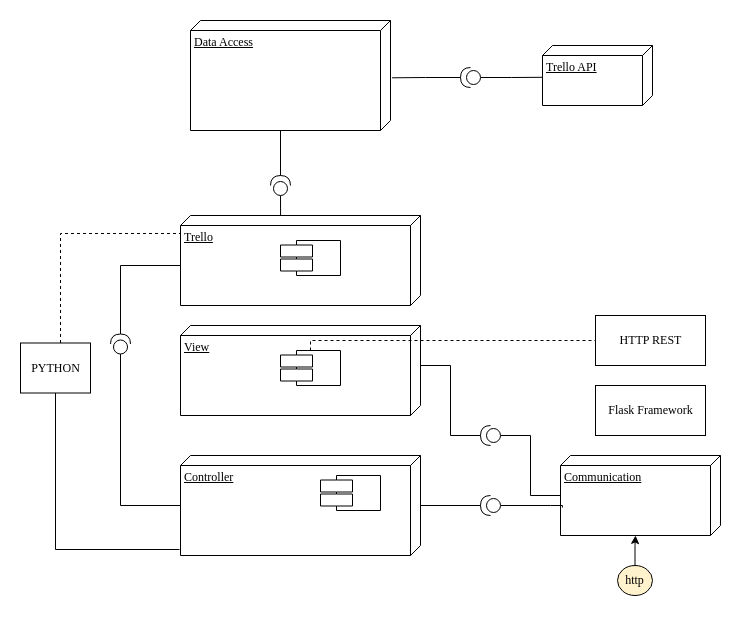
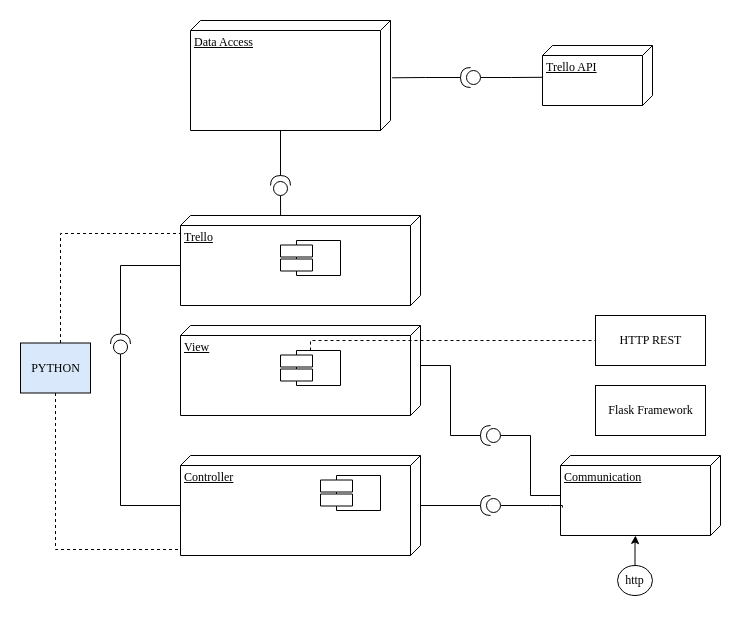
(56, 368) -> (56, 368)
(56, 533) -> (56, 533)
(635, 581) -> (635, 581)
